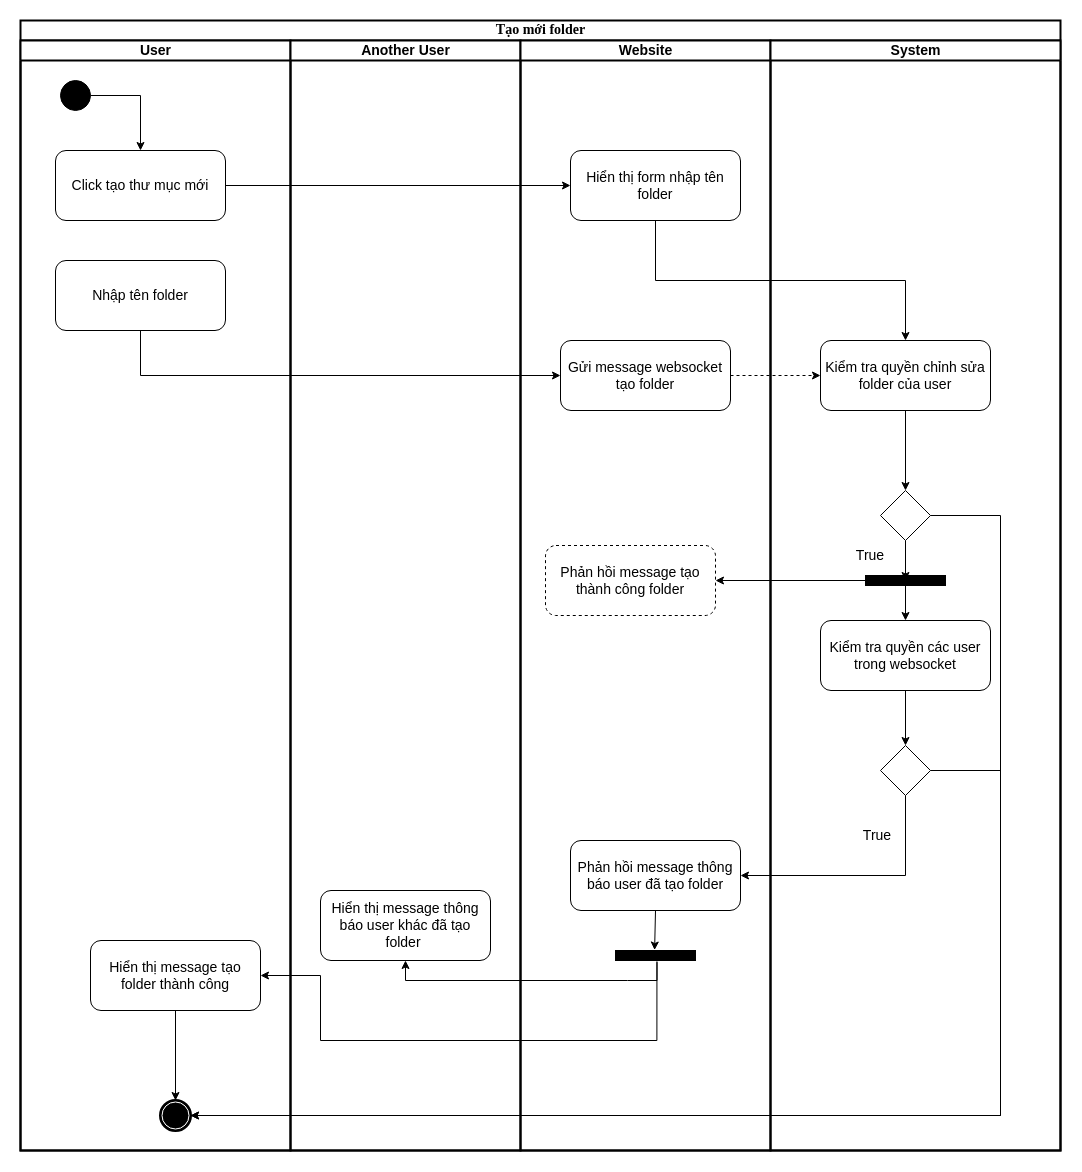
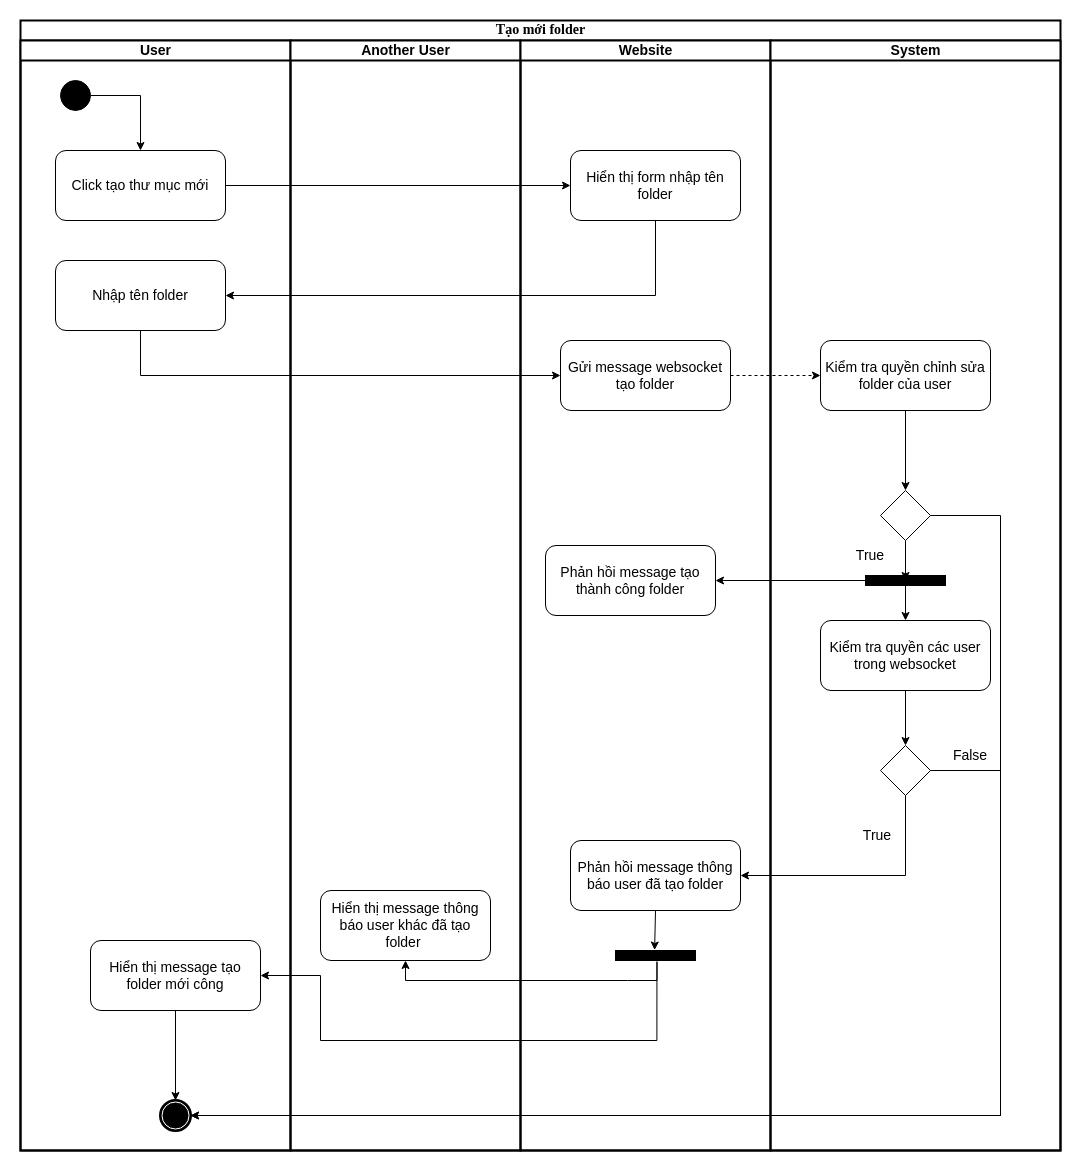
(806, 281) -> (453, 296)
(631, 581) -> (631, 581)
none -> (971, 756)
(176, 976) -> (176, 976)
